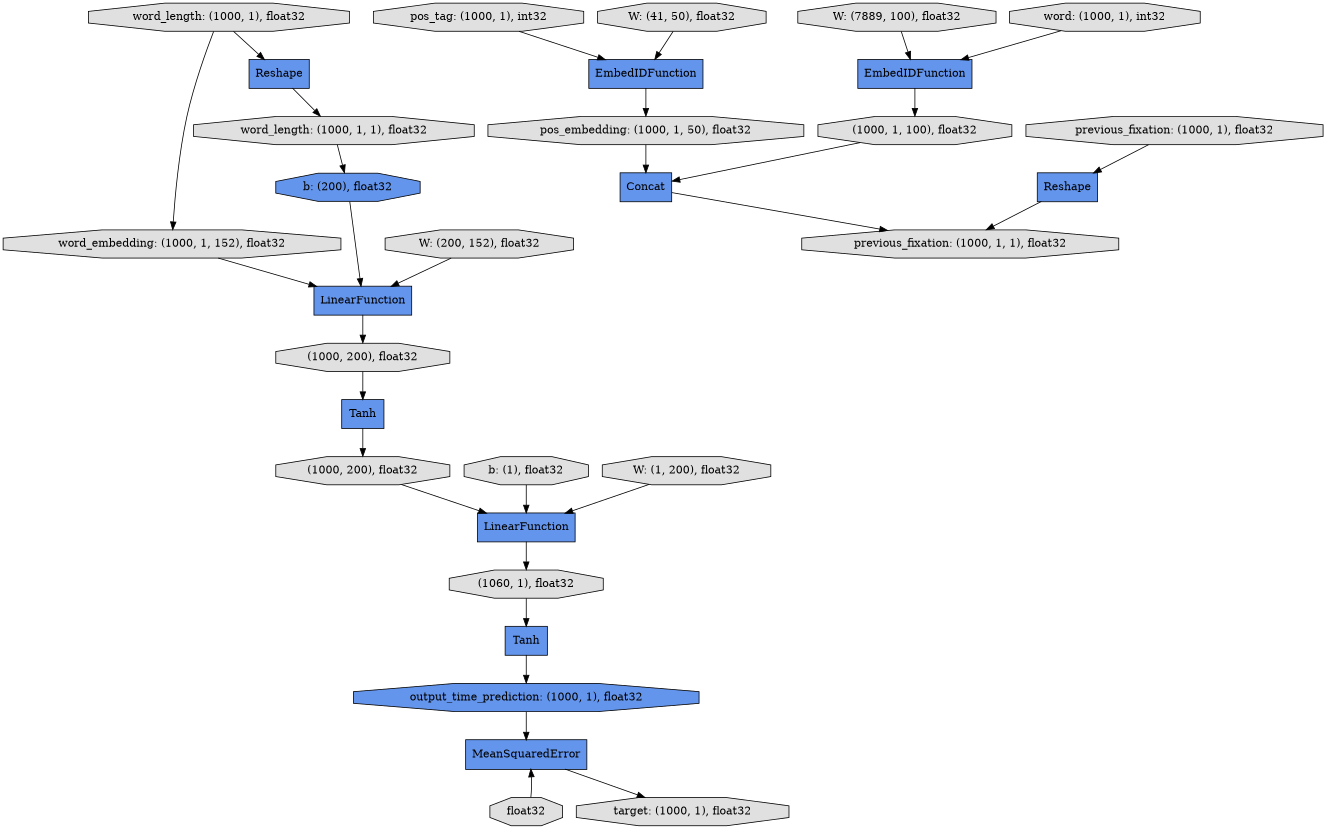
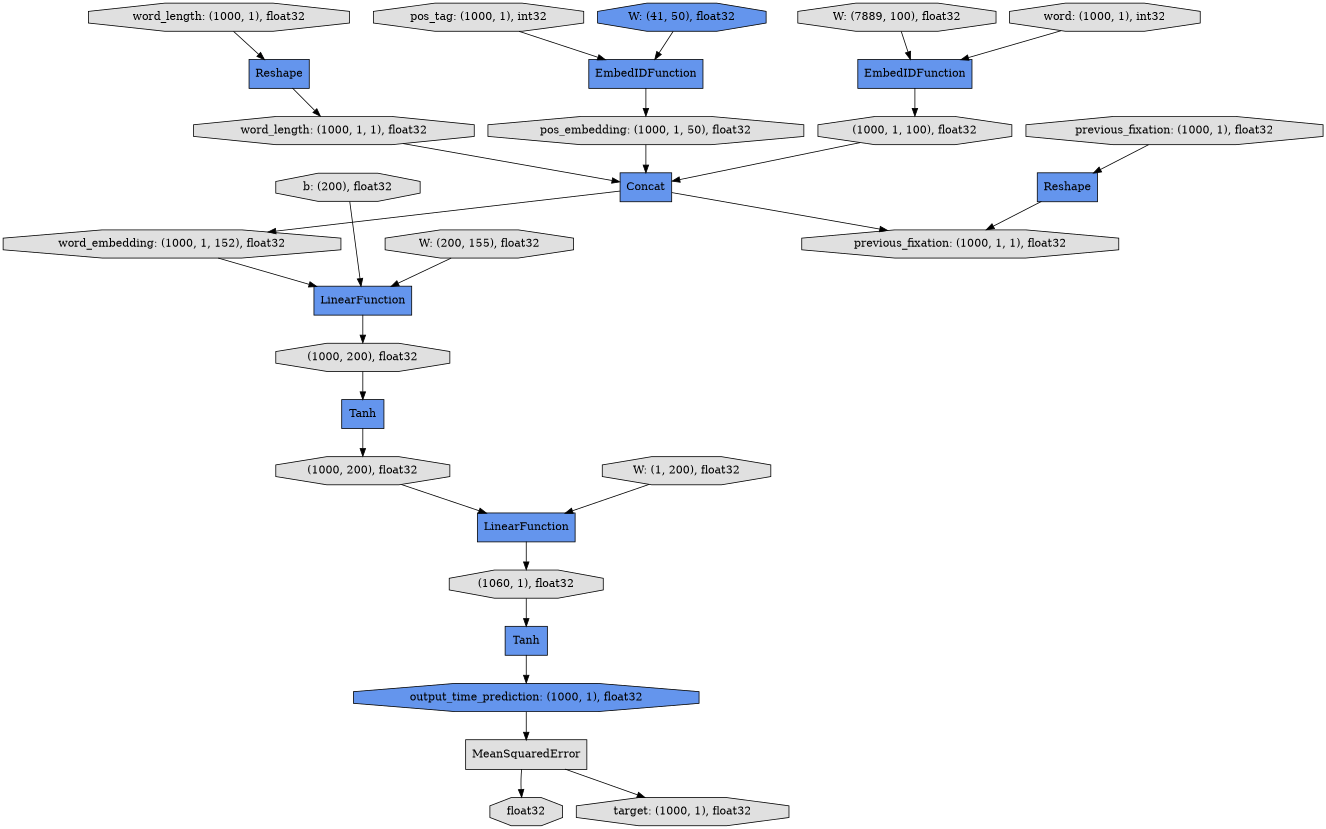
(682, 17) -> (682, 17)
(185, 125) -> (448, 211)
(340, 155) -> (508, 162)
(348, 187) -> (348, 187)
(479, 244) -> (479, 244)
(526, 471) -> none
(526, 755) -> (526, 755)
(531, 787) -> (521, 779)
